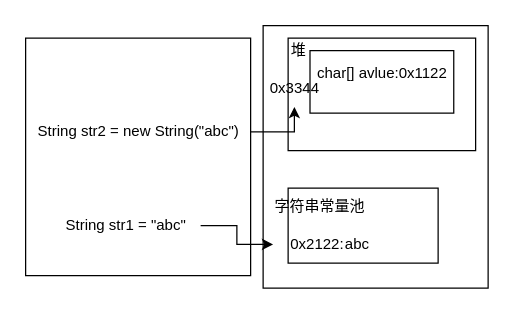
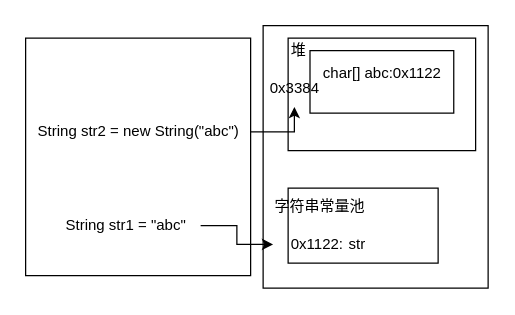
(383, 63) -> (383, 63)
(295, 88) -> (295, 88)
(318, 244) -> (318, 244)
(358, 244) -> (358, 244)
